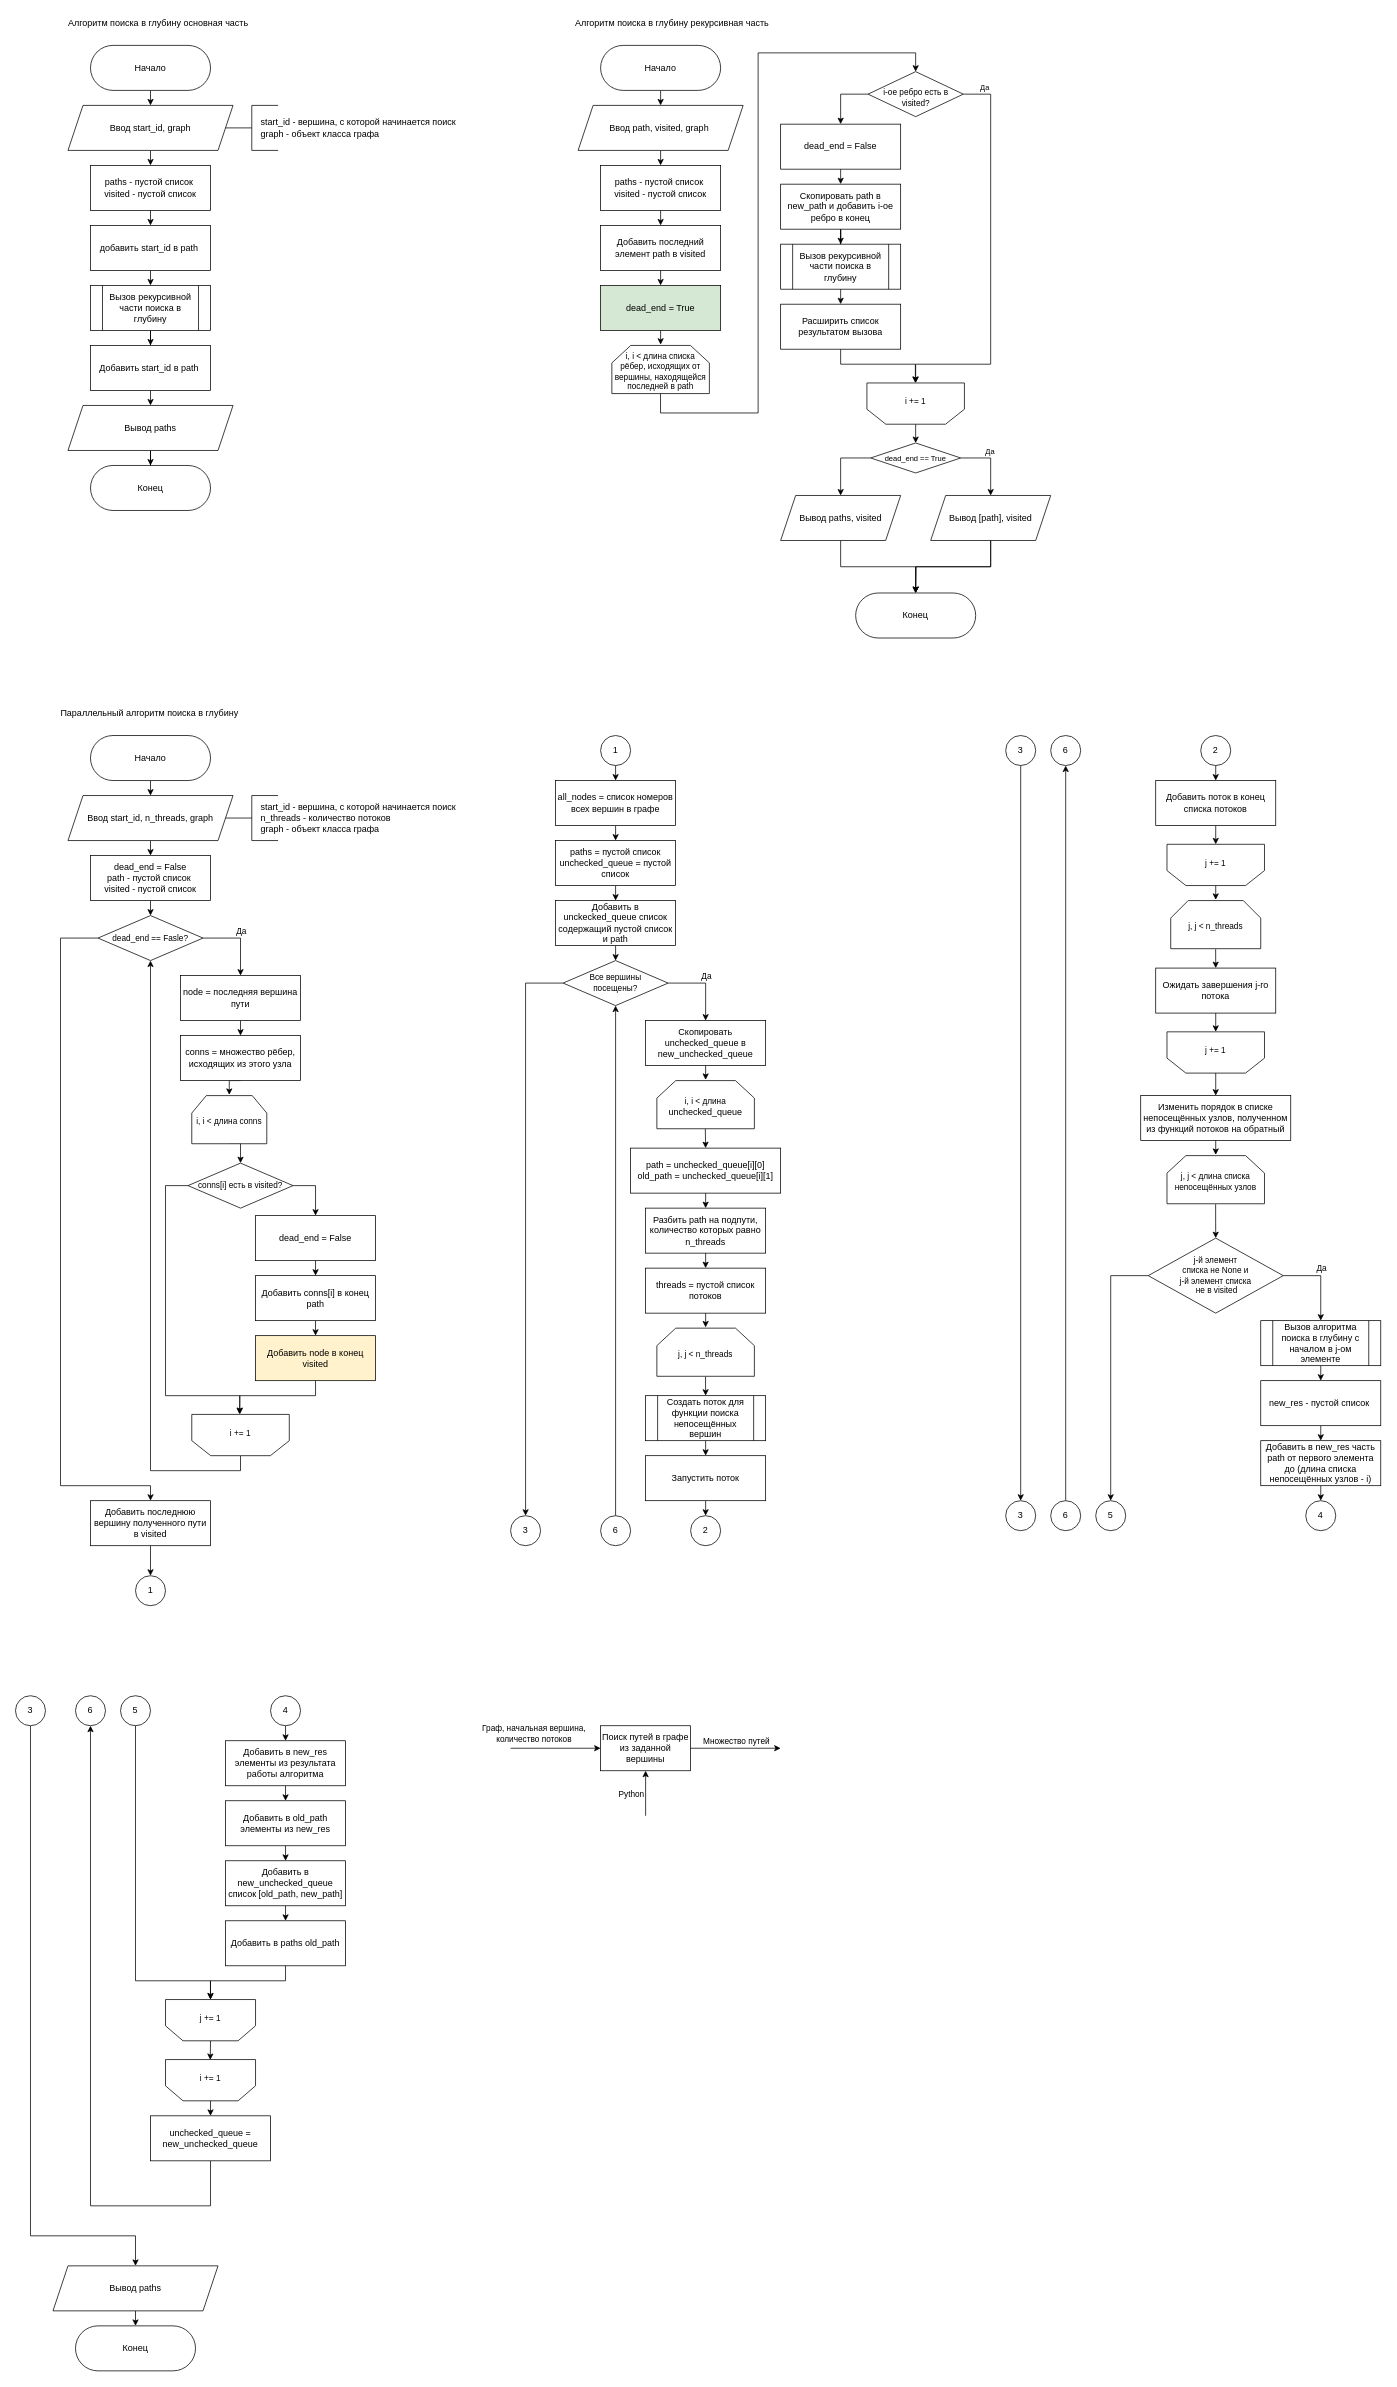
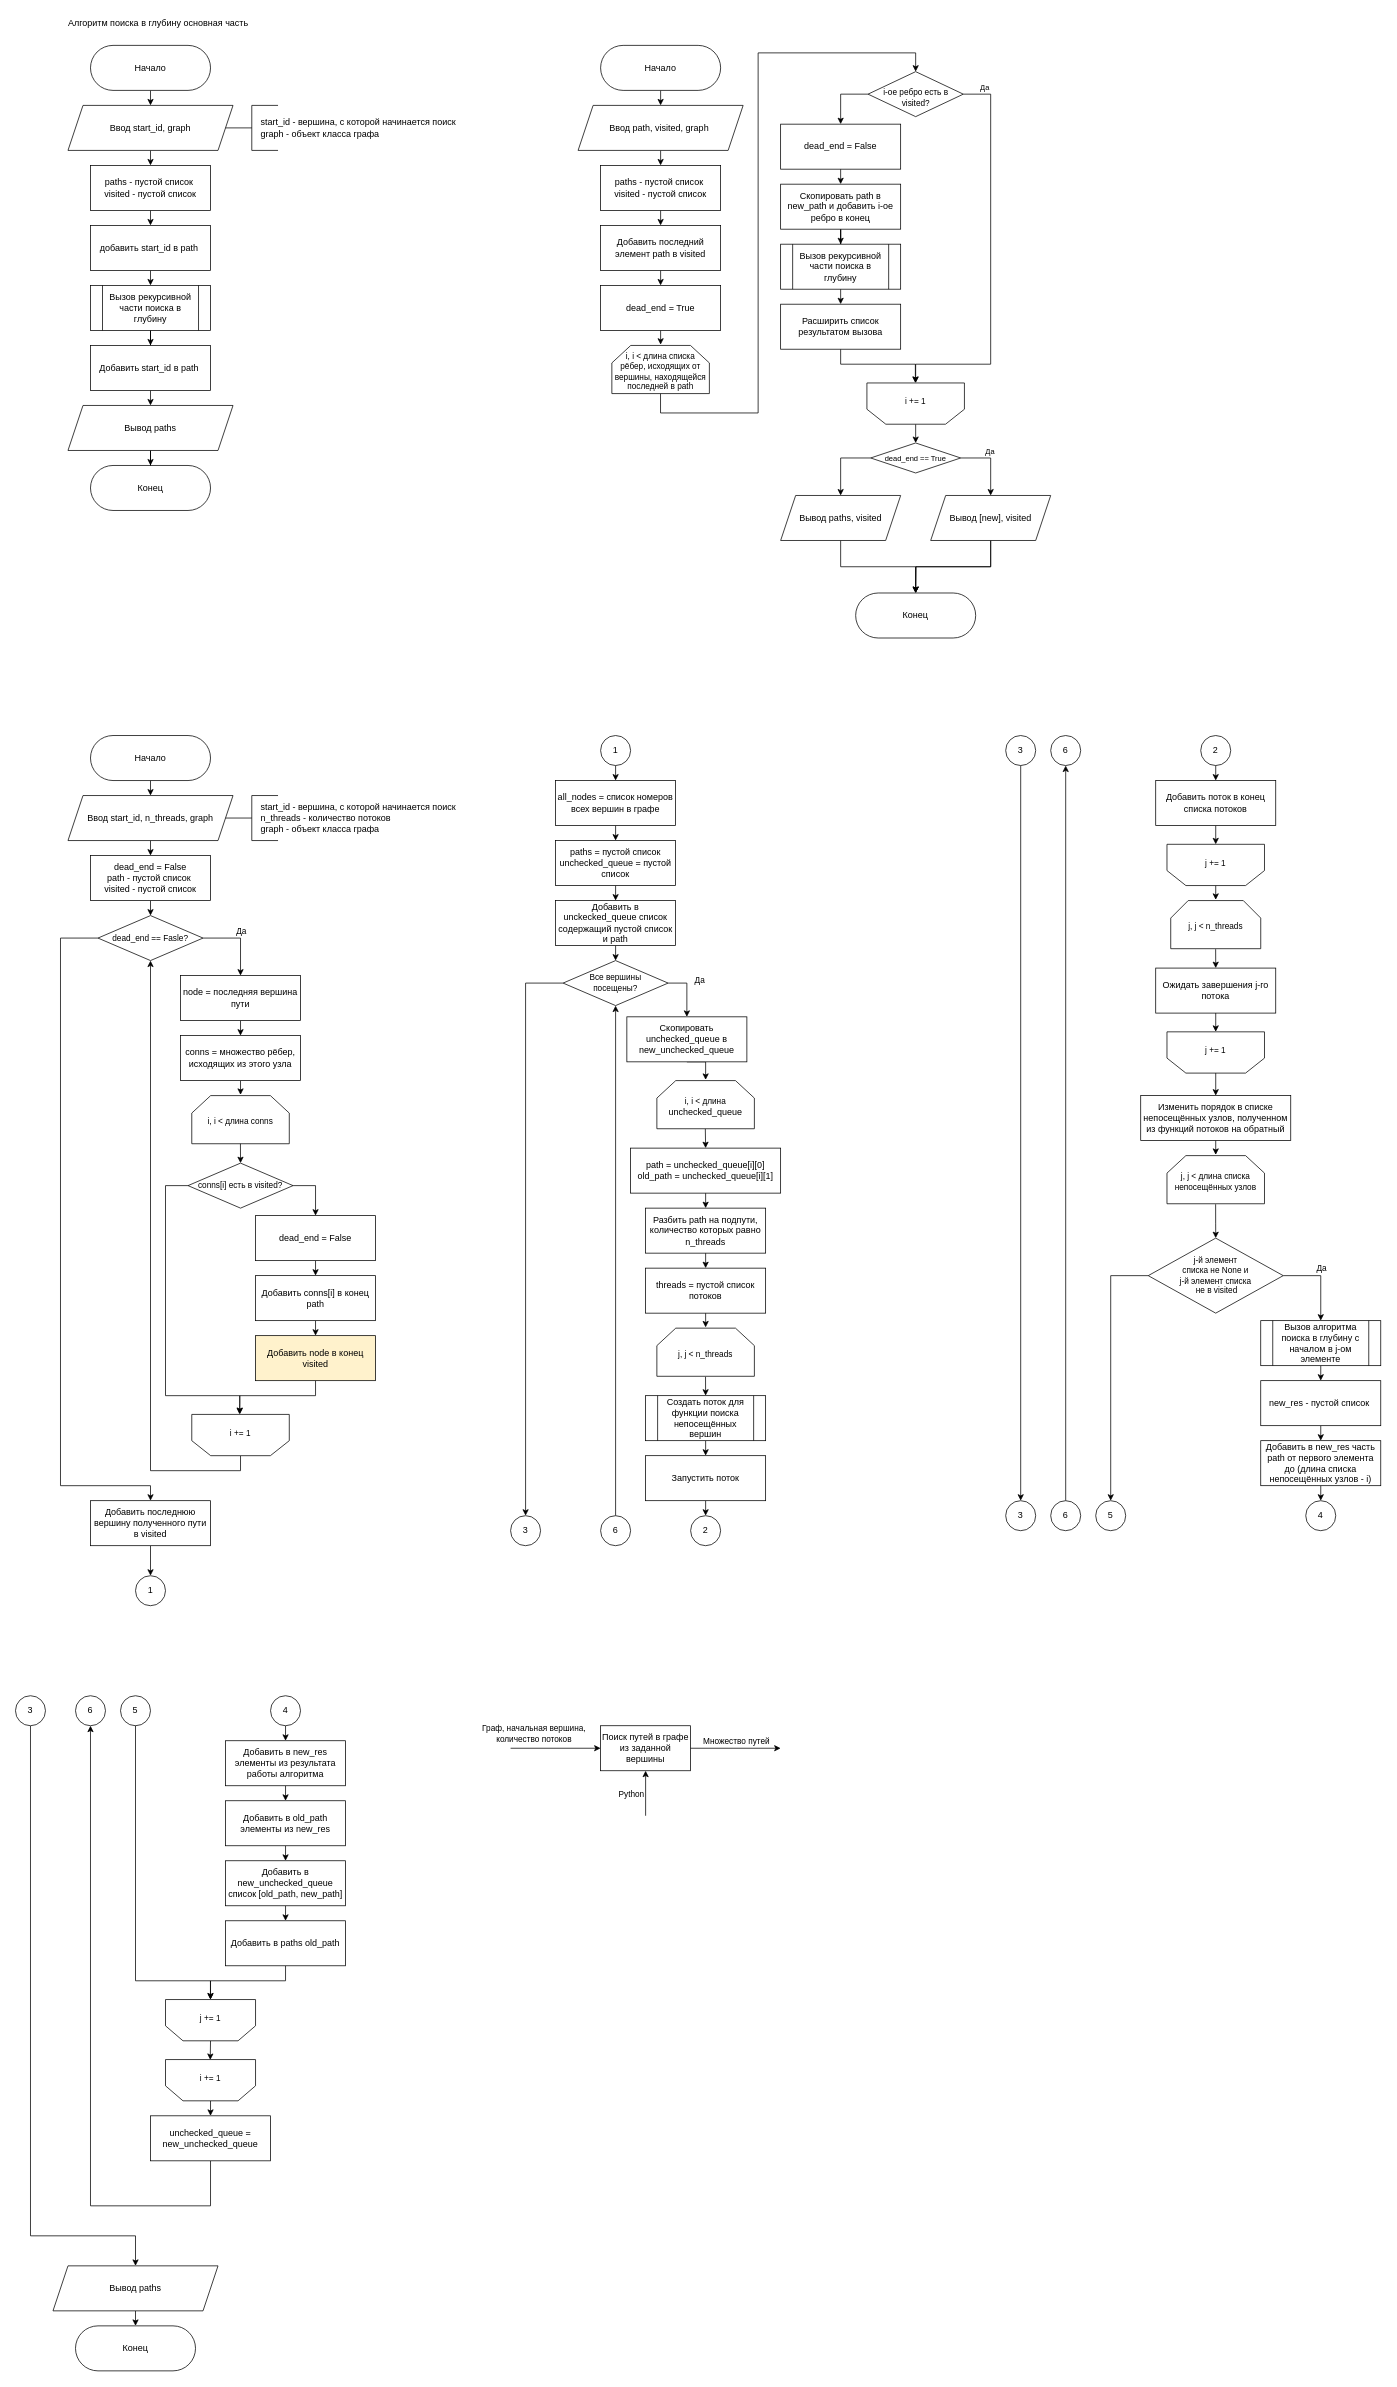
(672, 23) -> none
(660, 308) -> (660, 308)
(990, 518) -> (990, 518)
(150, 713) -> none
(705, 1043) -> (687, 1039)
(229, 1122) -> (240, 1122)
